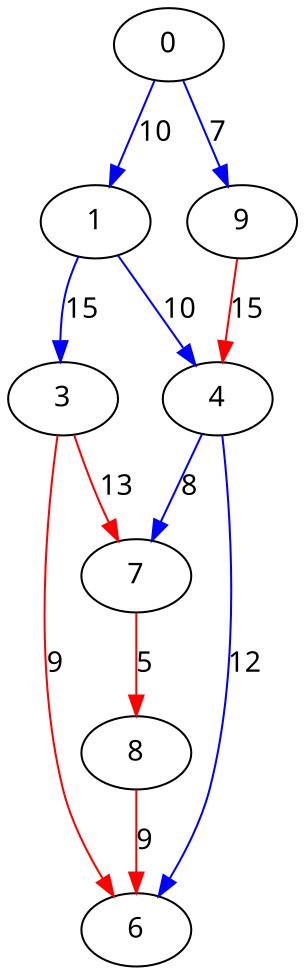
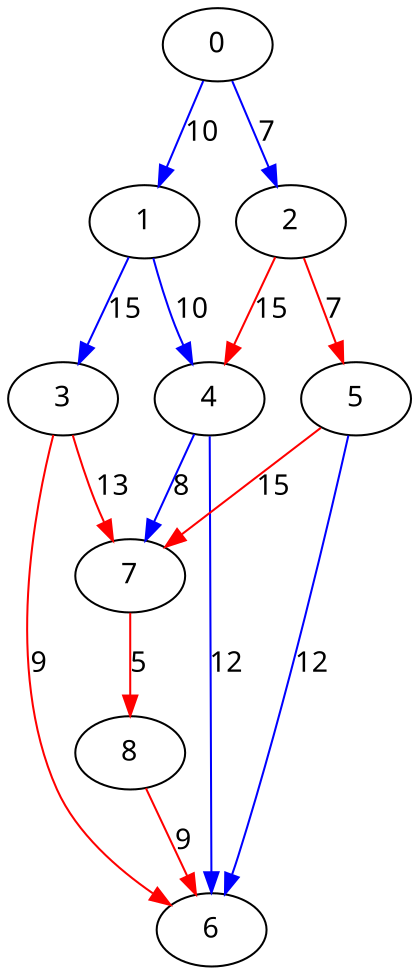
(242, 222) -> (291, 222)
none -> (356, 399)
